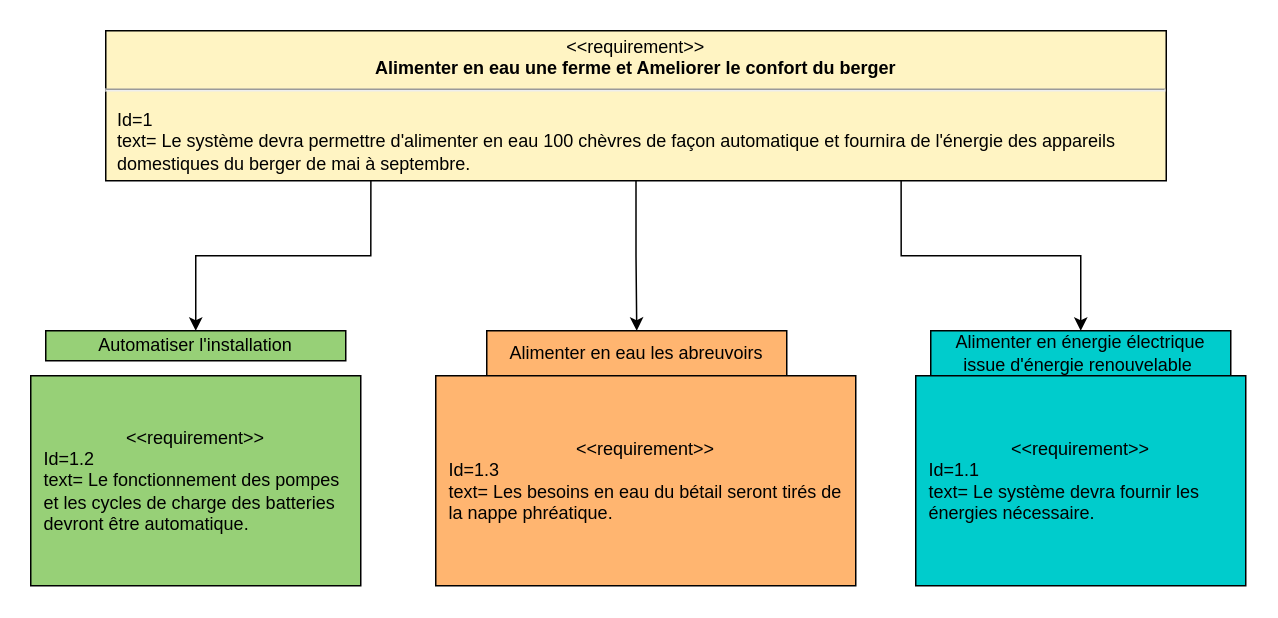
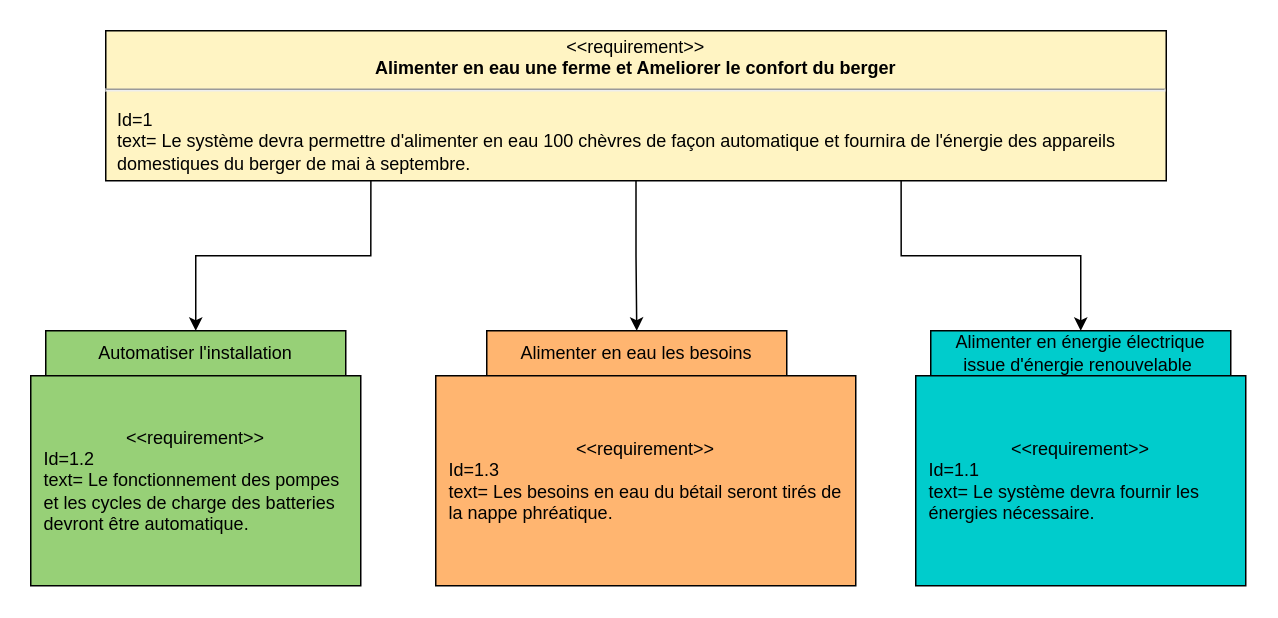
(196, 346) -> (196, 353)
(637, 353) -> (637, 353)
